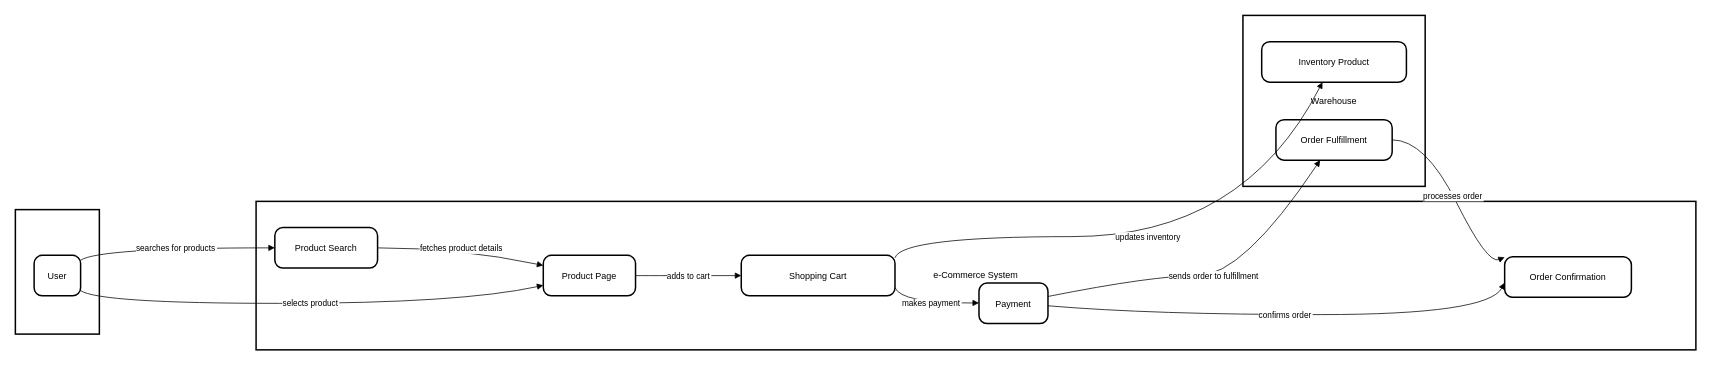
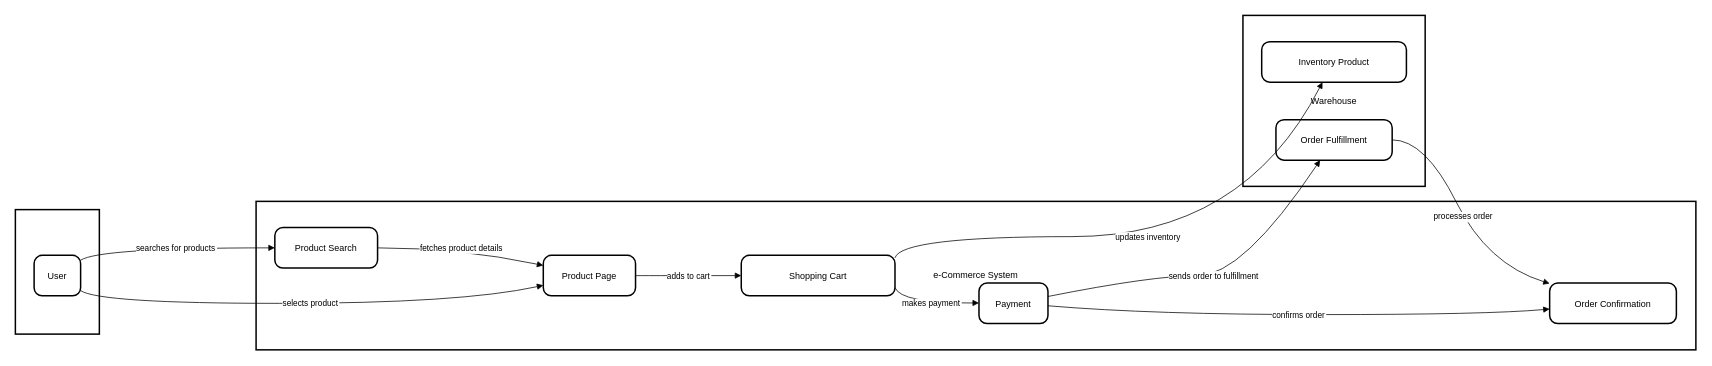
(1568, 277) -> (1613, 303)
